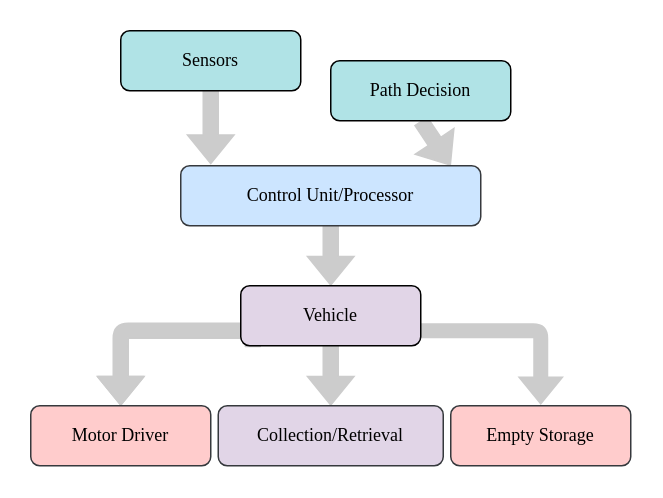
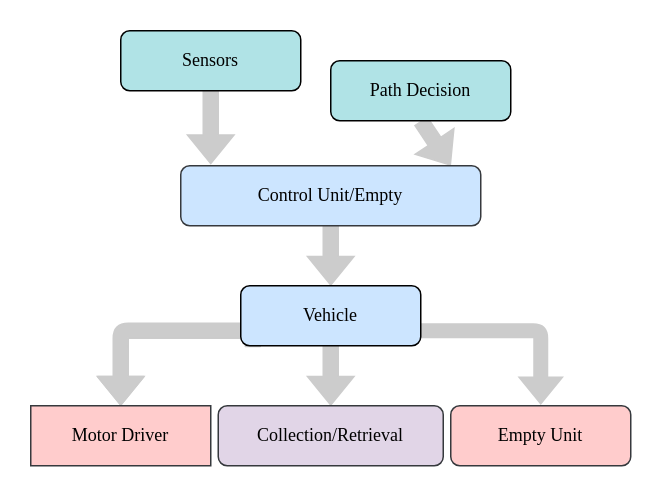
(331, 196) -> (331, 196)
(331, 316) -> (331, 316)
(121, 436) -> (121, 436)
(541, 436) -> (541, 436)
